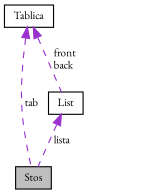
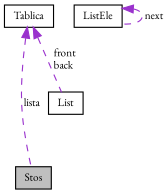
none -> (98, 16)
(31, 103) -> (31, 103)
(47, 146) -> none
